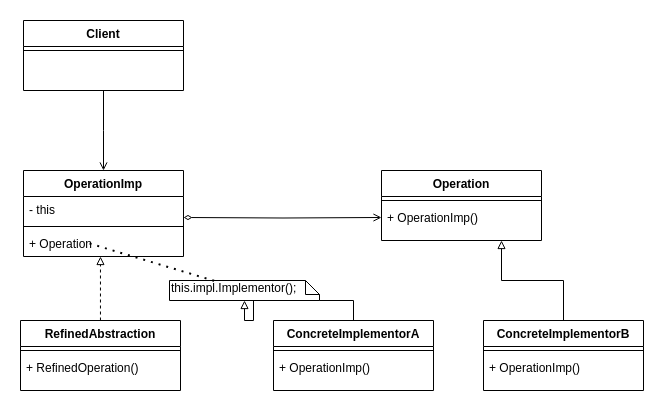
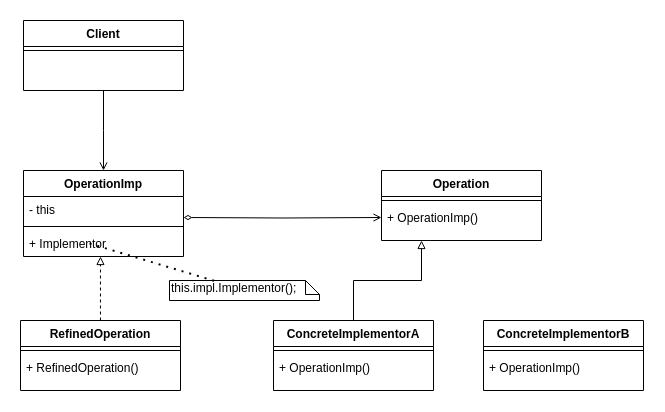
(63, 244) -> (70, 244)
(538, 281) -> none
(254, 320) -> (392, 281)
(100, 334) -> (100, 334)
